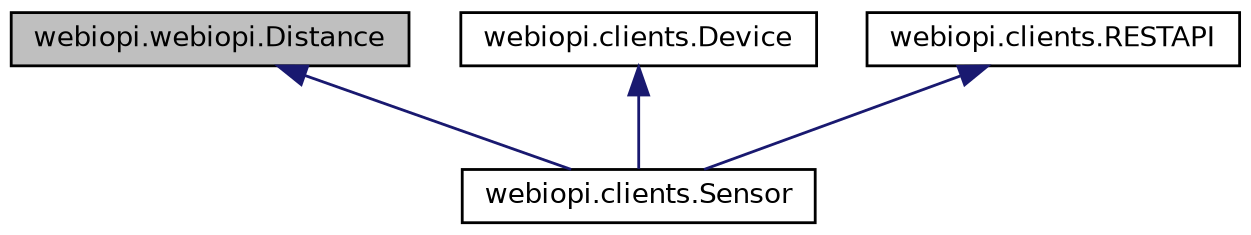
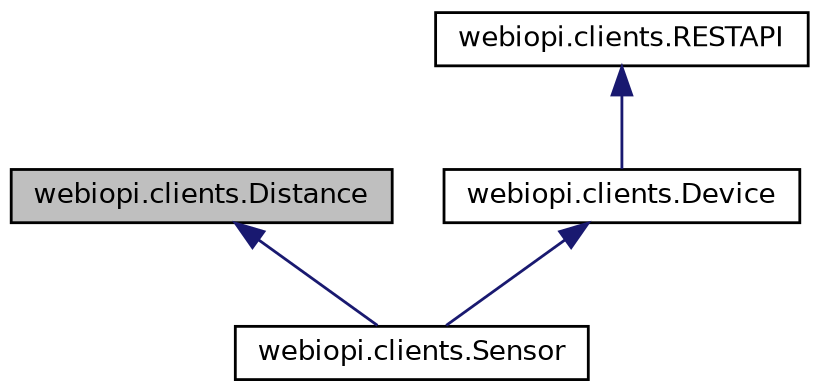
(210, 39) -> (202, 196)
(832, 123) -> (622, 132)
